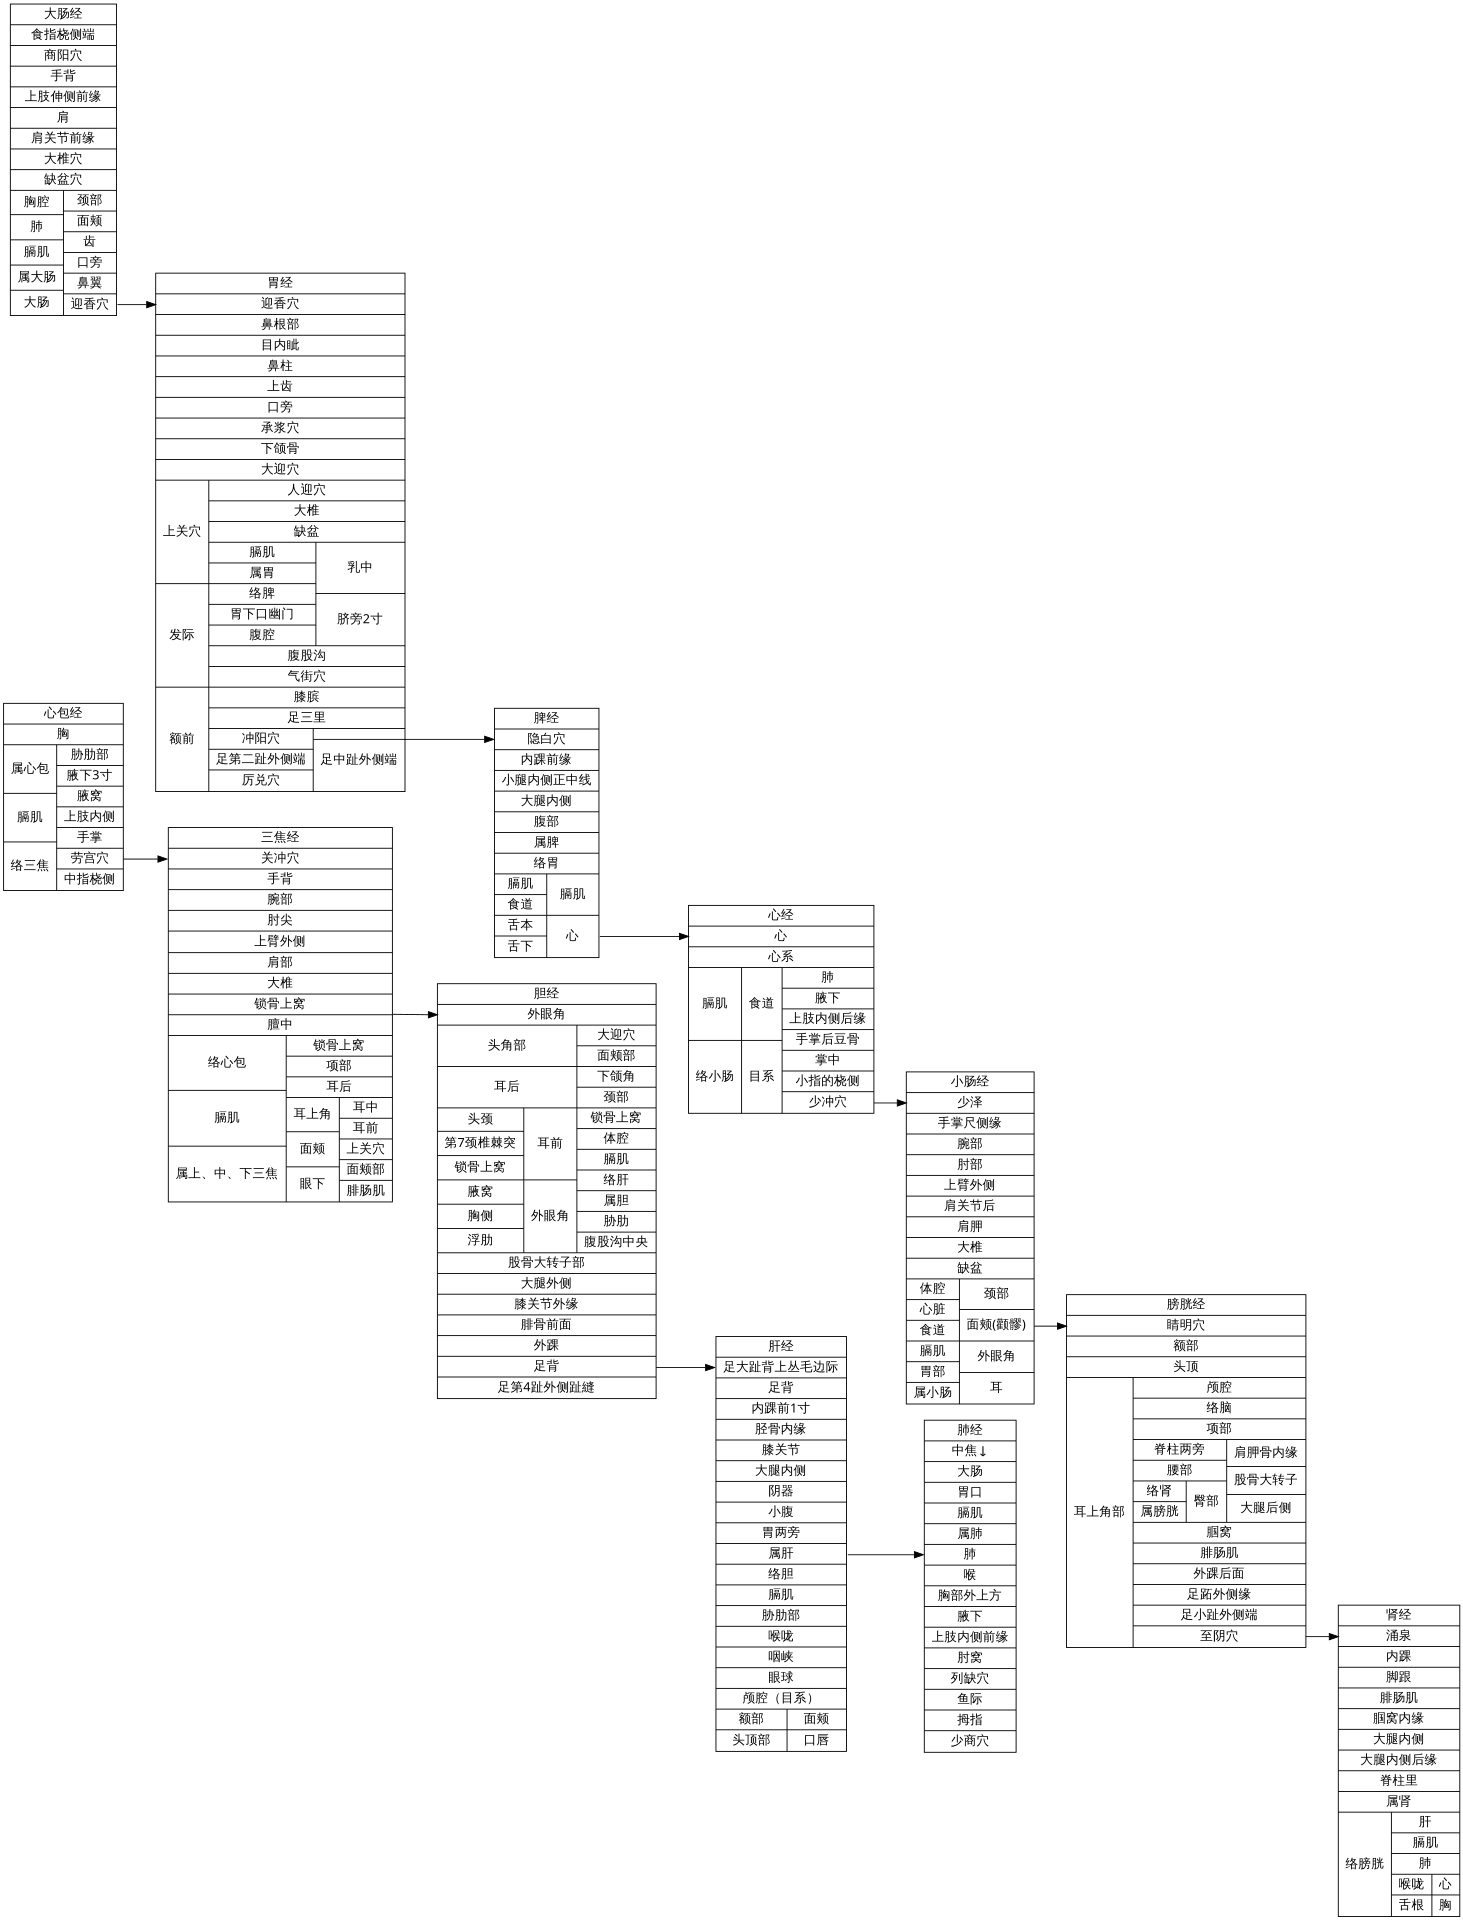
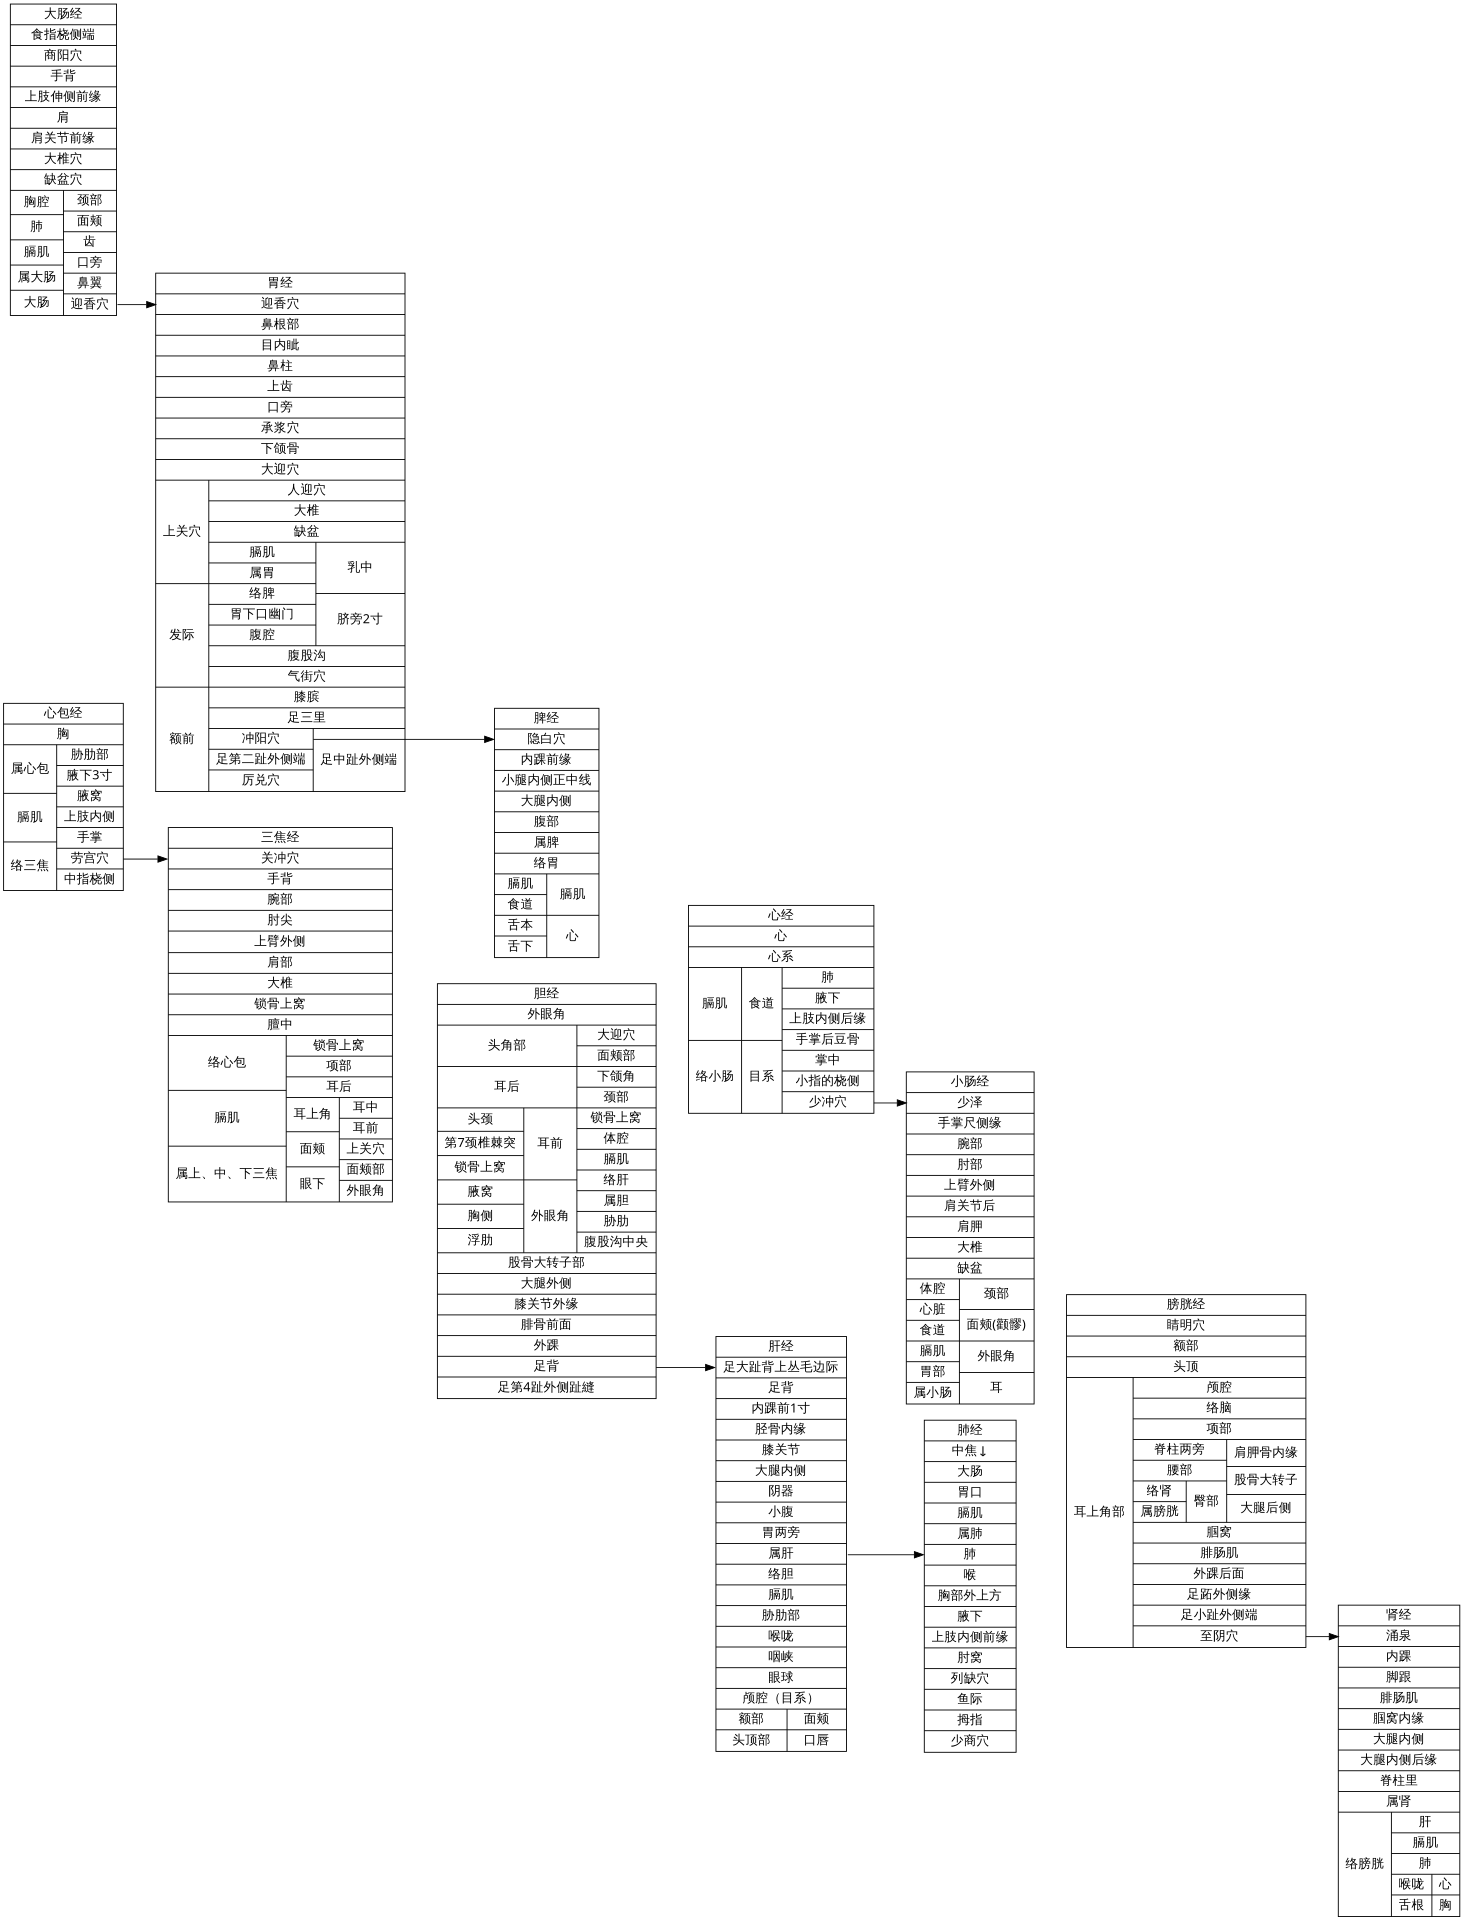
(640, 936) -> none
(410, 1015) -> none
(366, 1191) -> (366, 1191)
(1046, 1326) -> none
